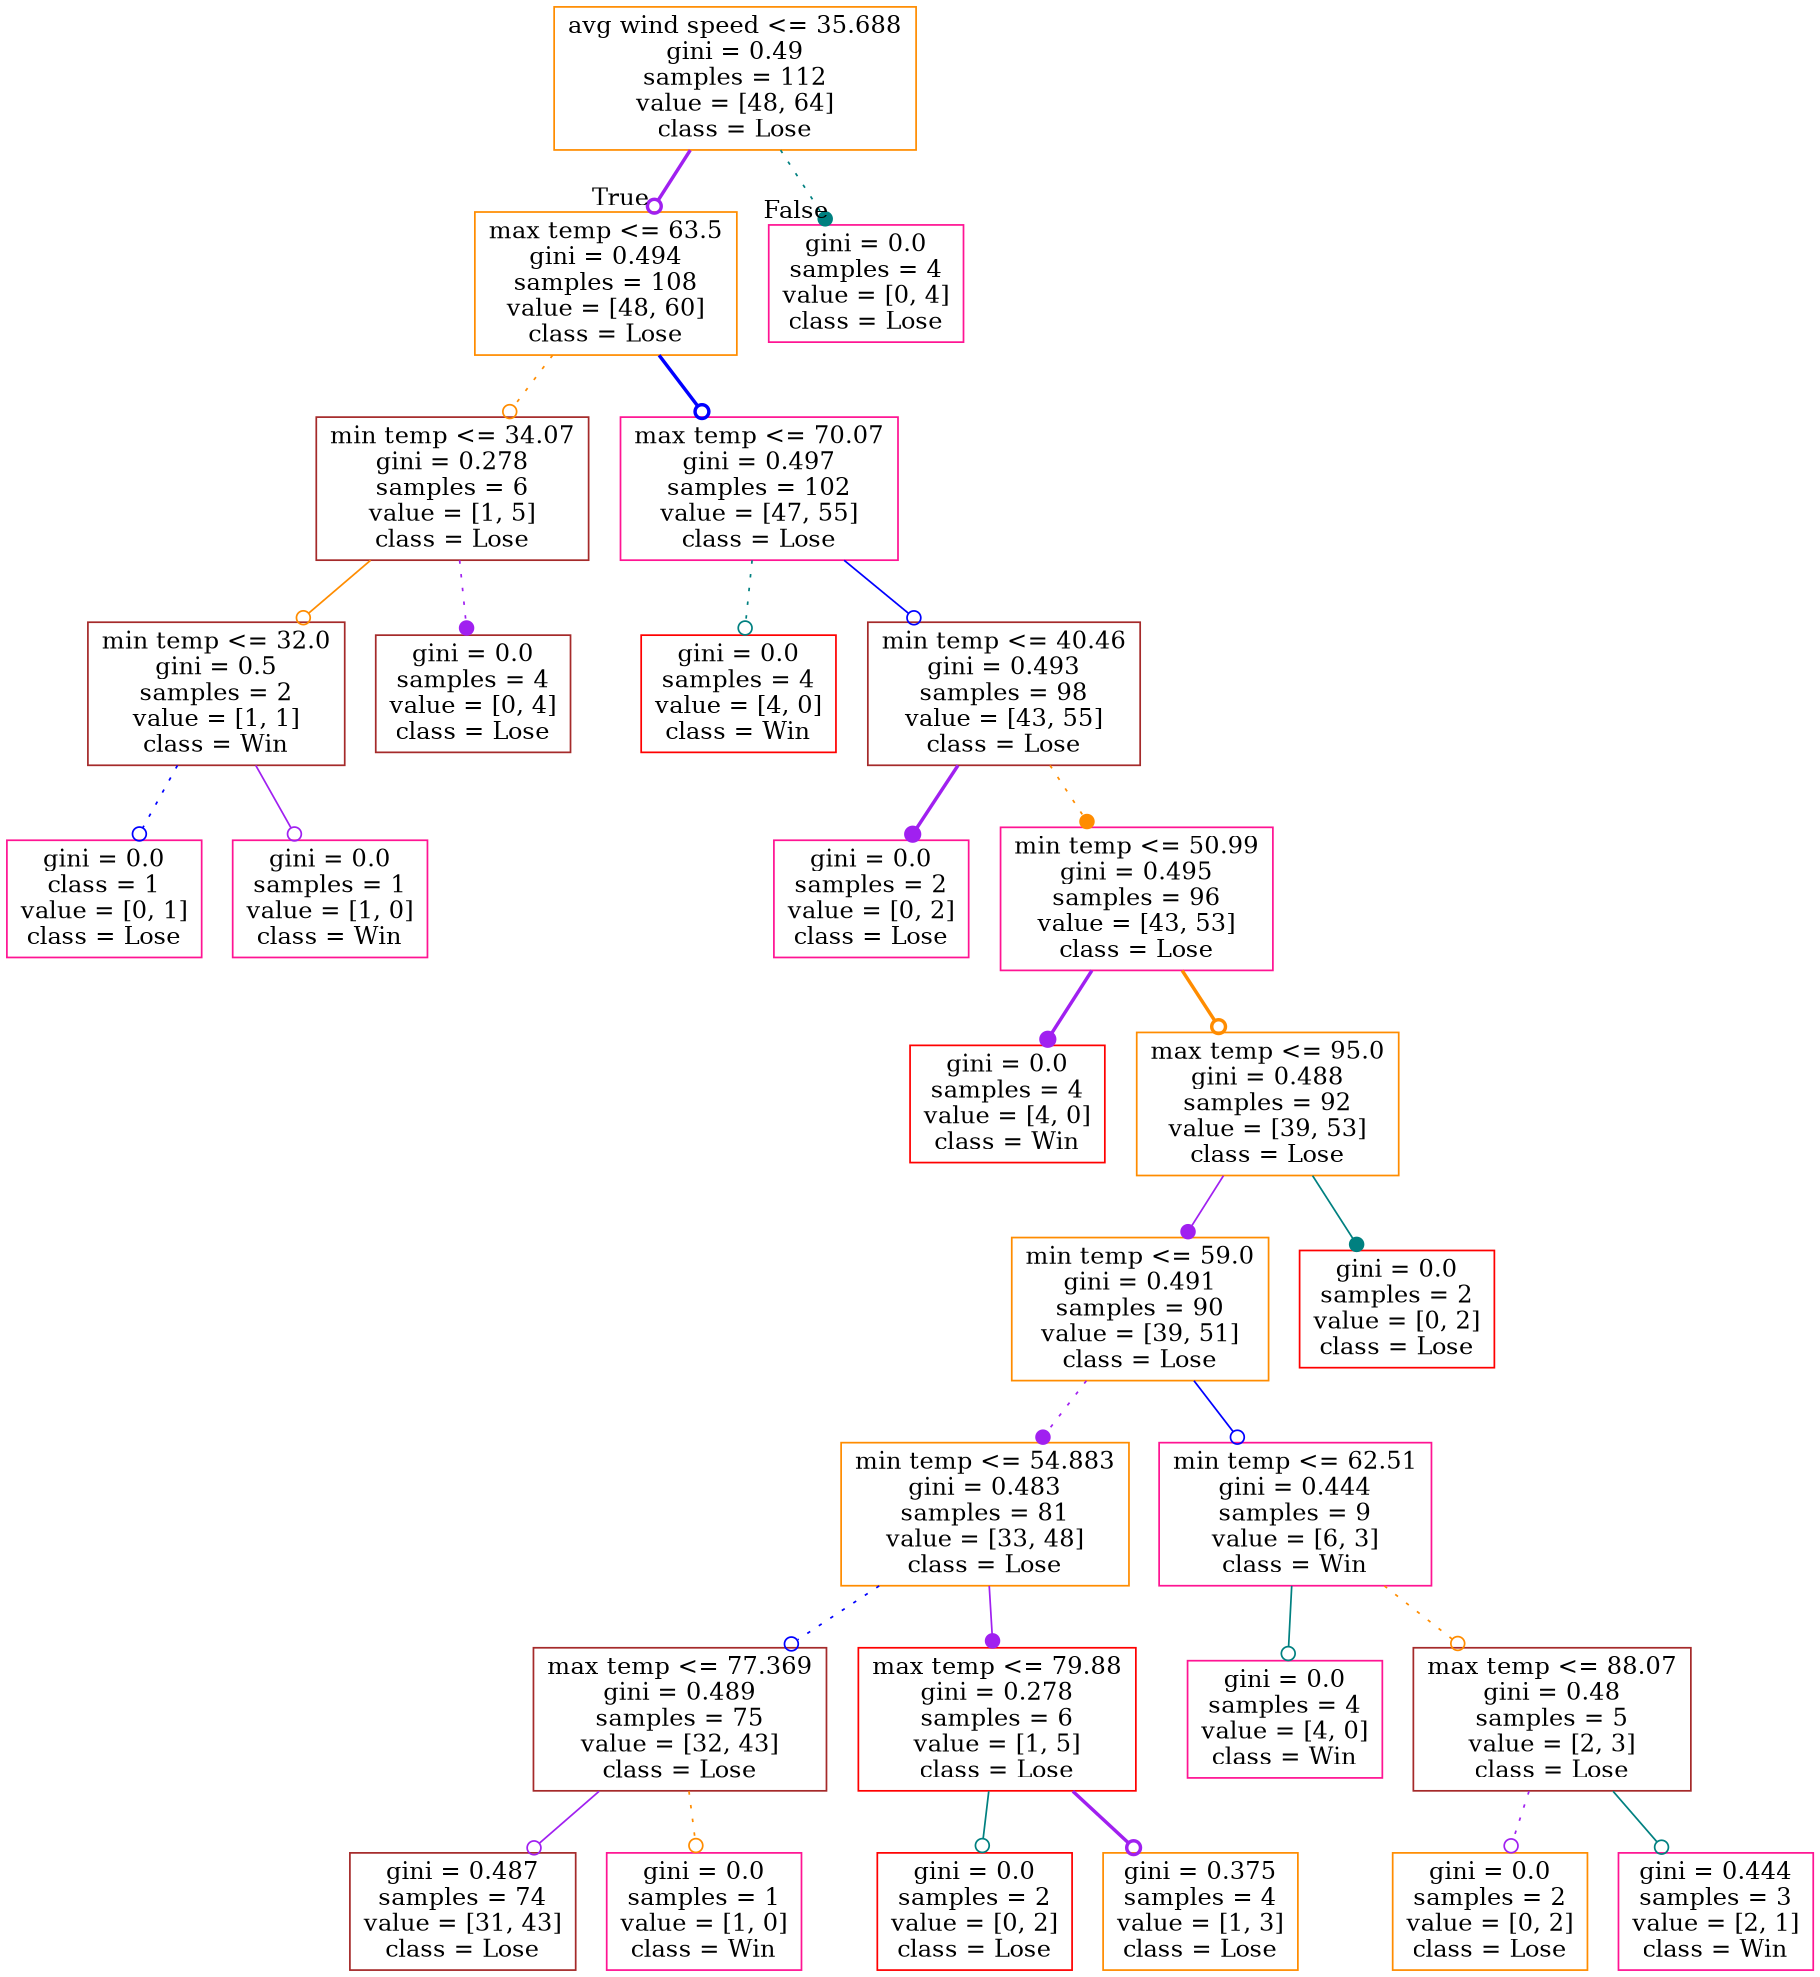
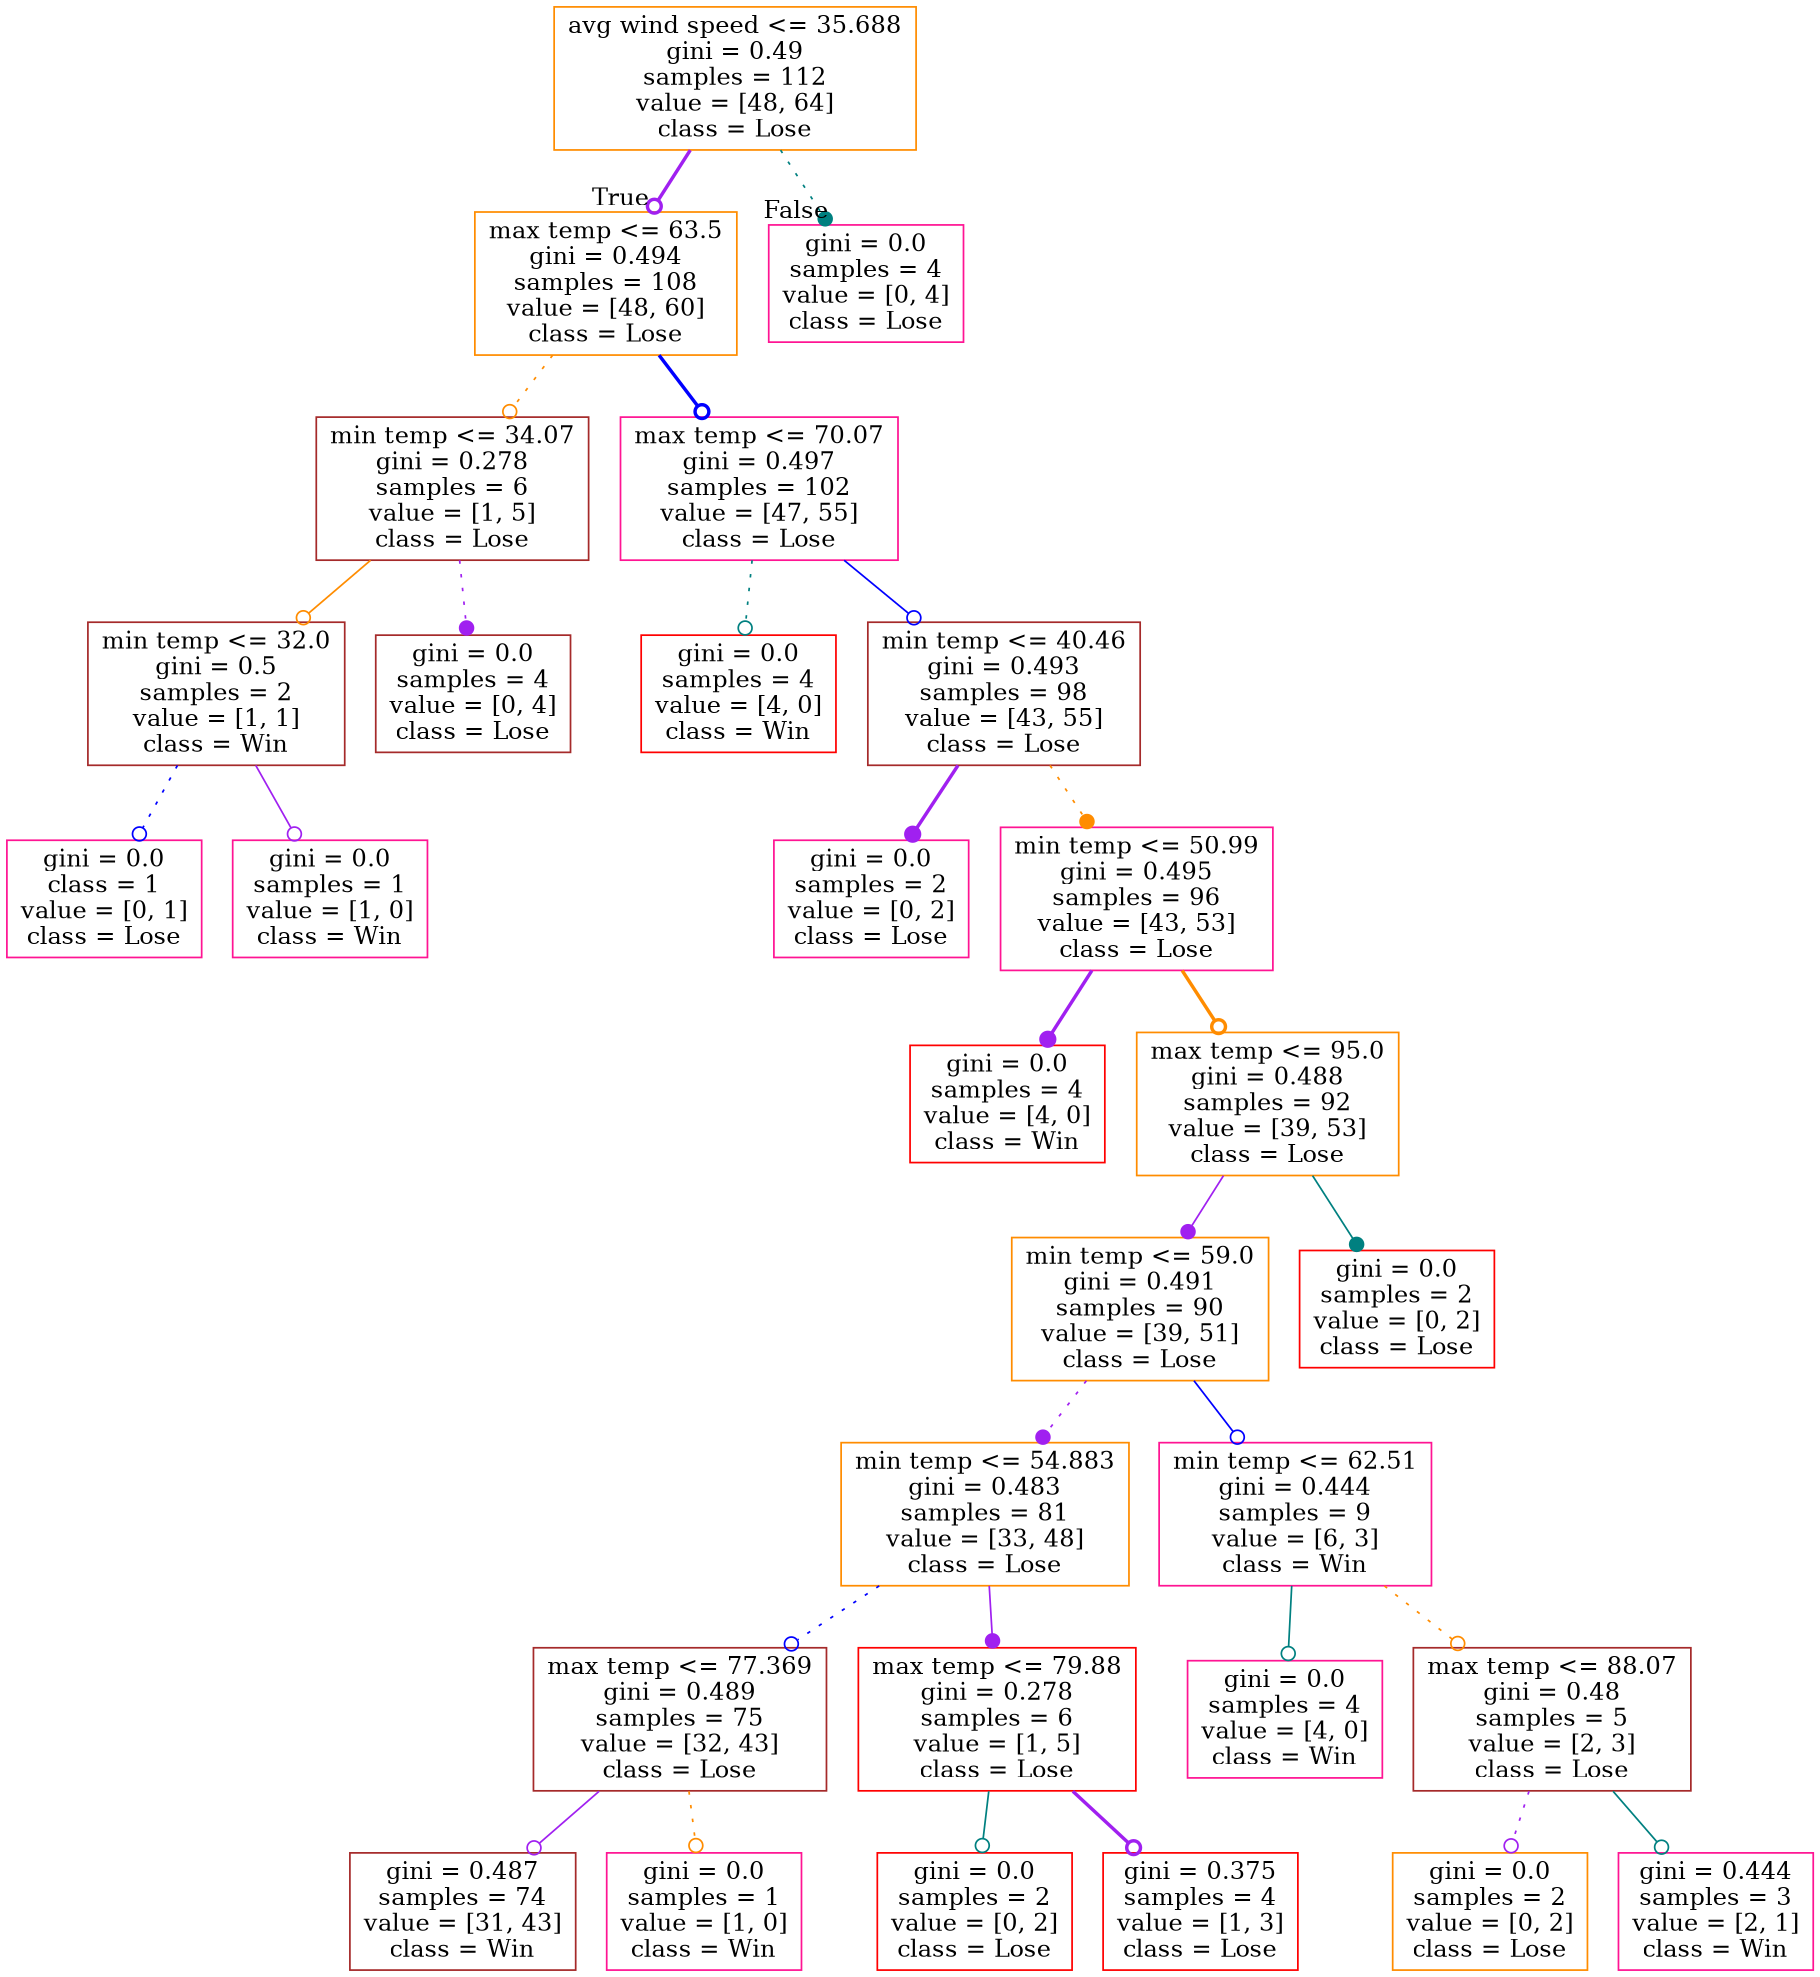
(463, 1911) -> (463, 1911)
(1200, 1911) -> (1200, 1911)
